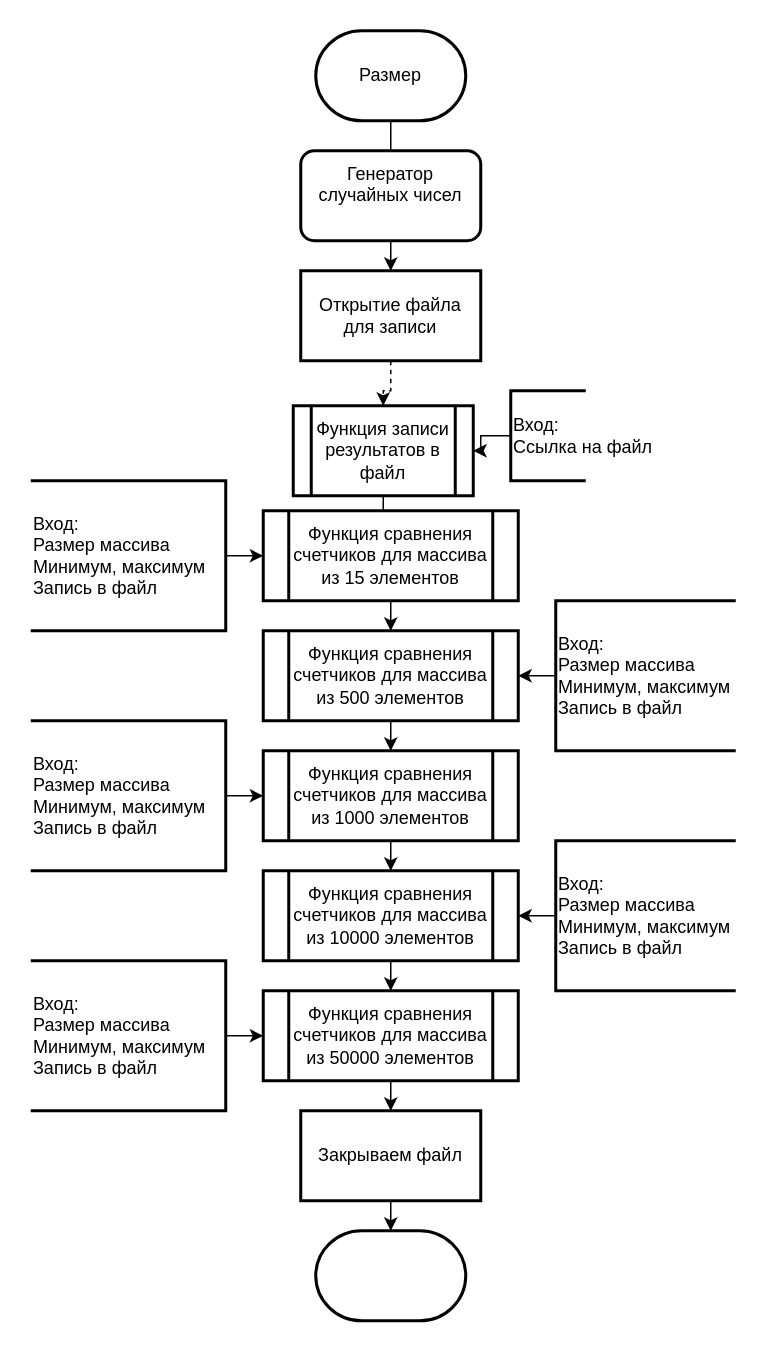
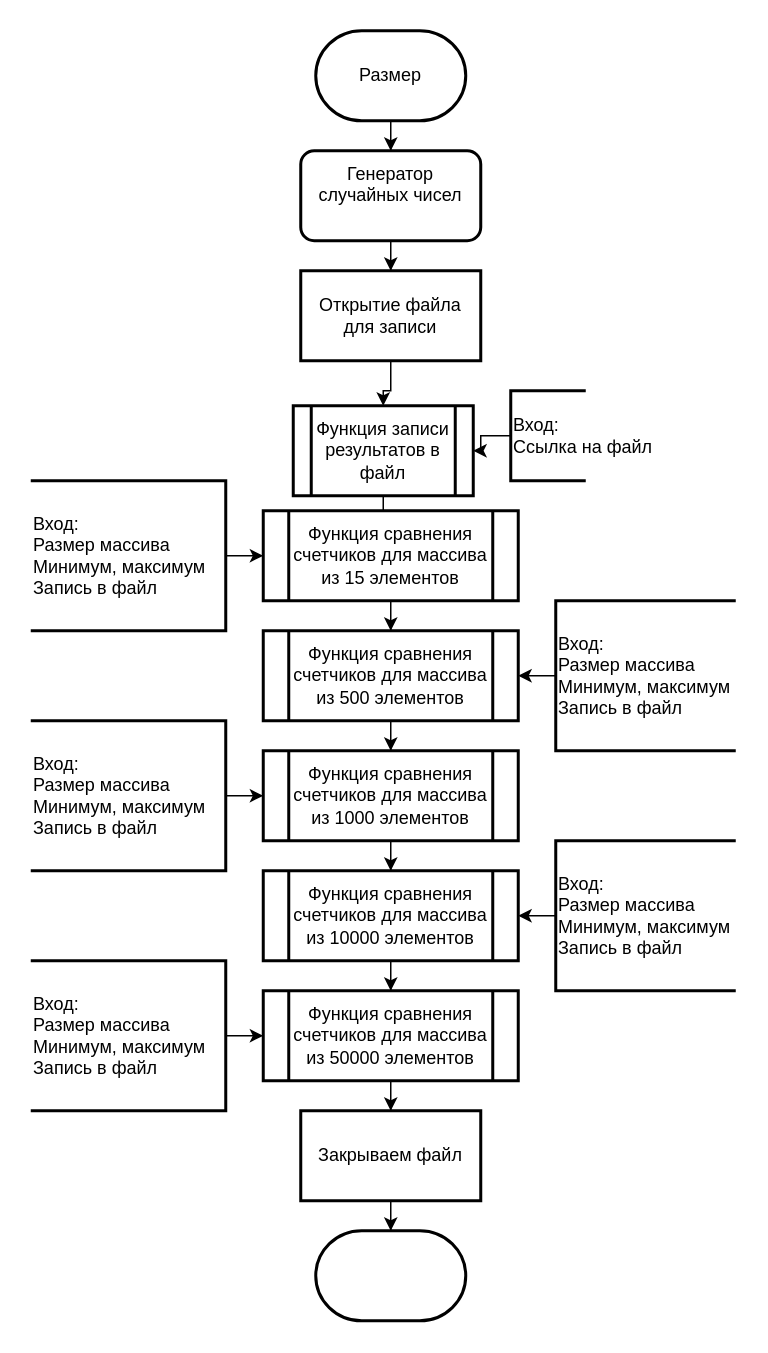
(391, 143) -> (391, 139)
(391, 383) -> (391, 383)
